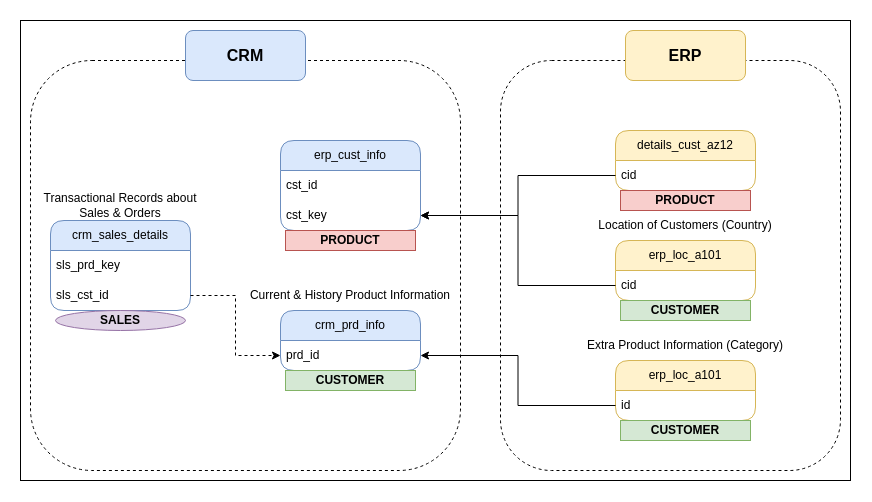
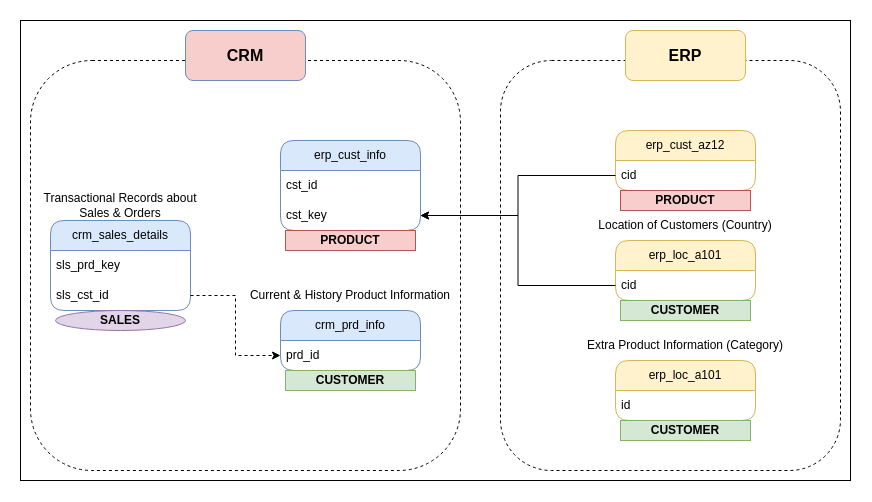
(246, 56) -> (246, 56)
(686, 146) -> (686, 146)
(518, 383) -> none
